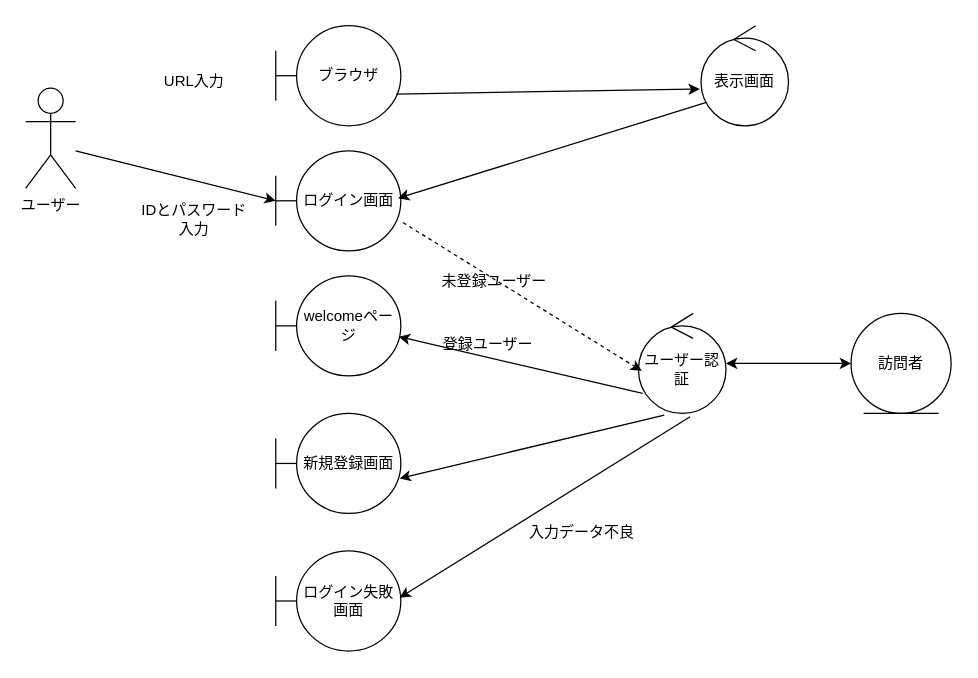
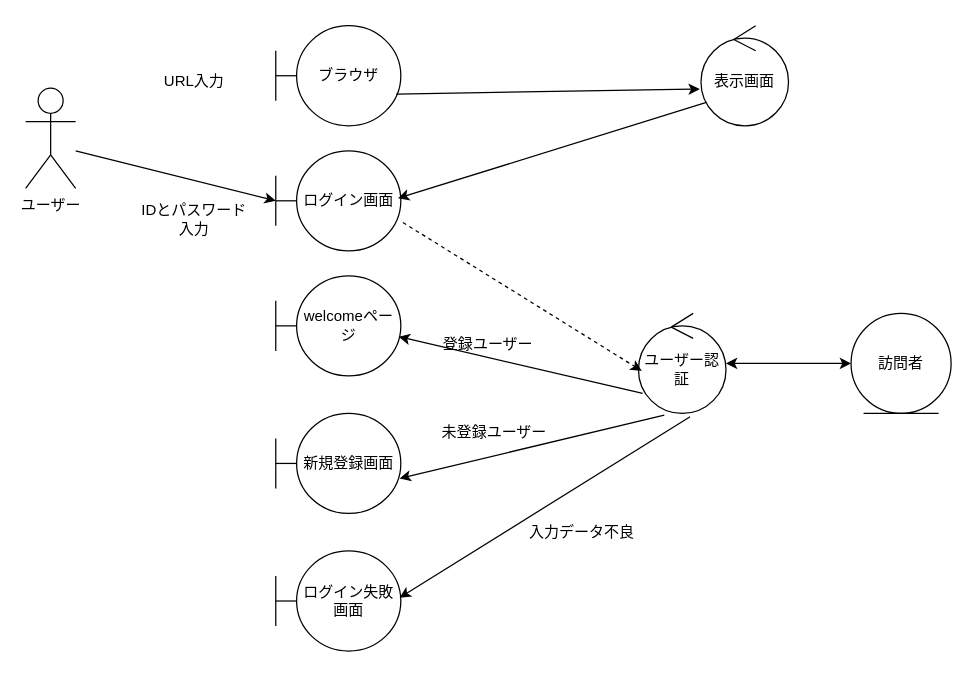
(494, 282) -> (494, 432)
